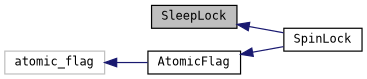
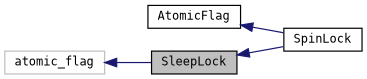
(132, 63) -> (134, 63)
